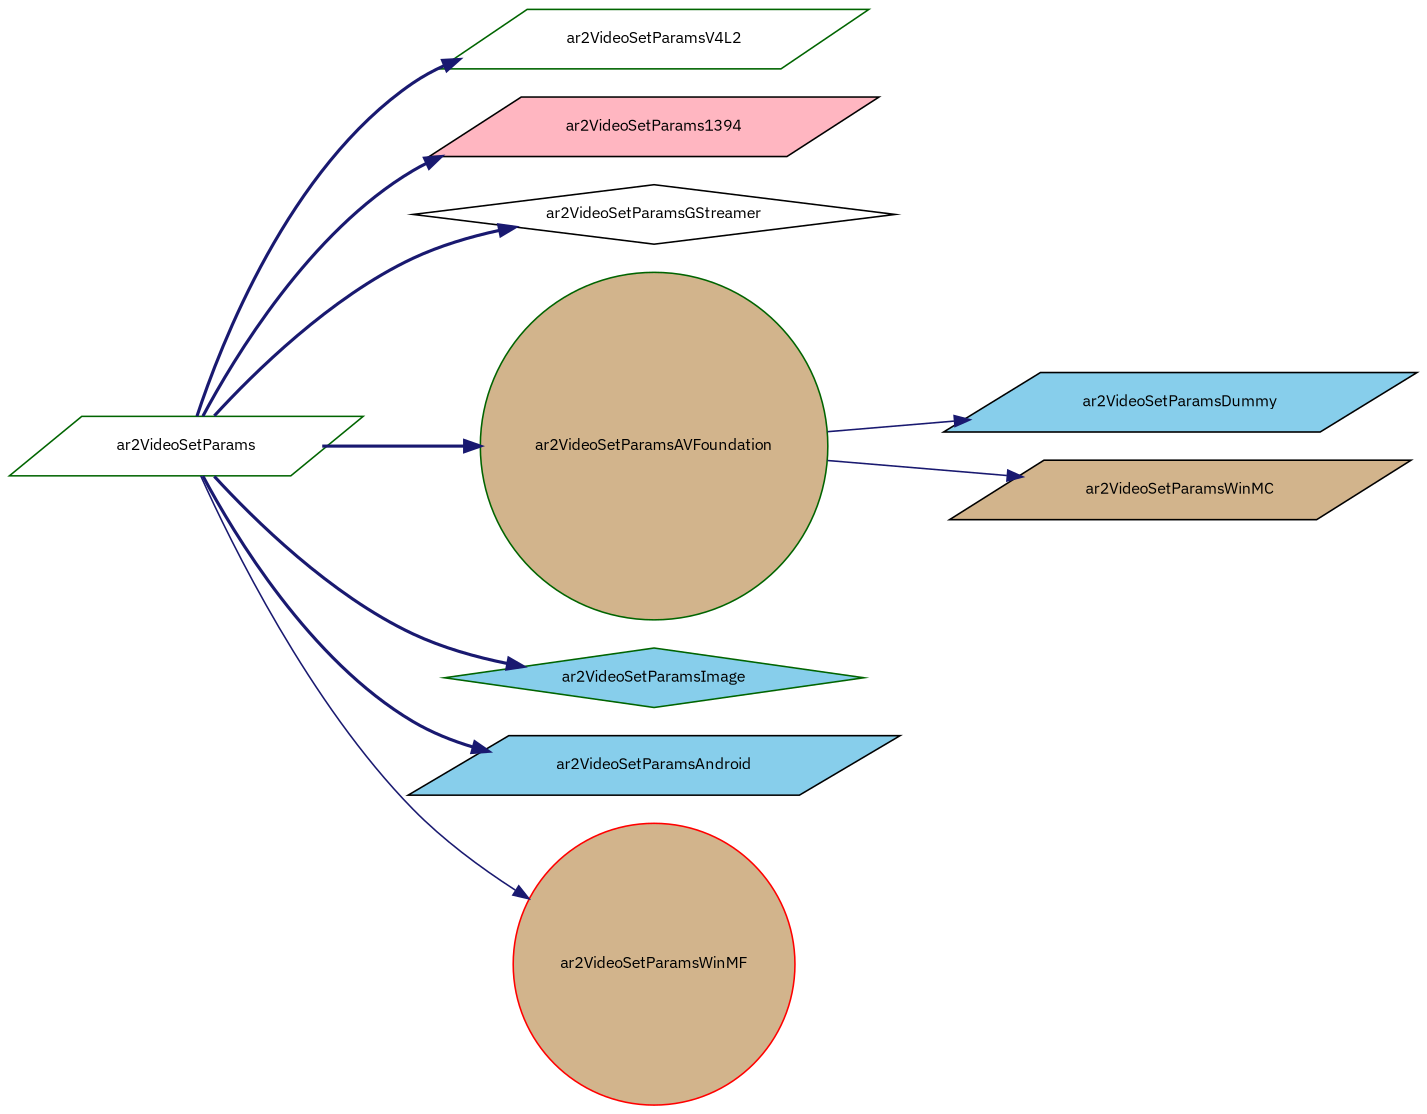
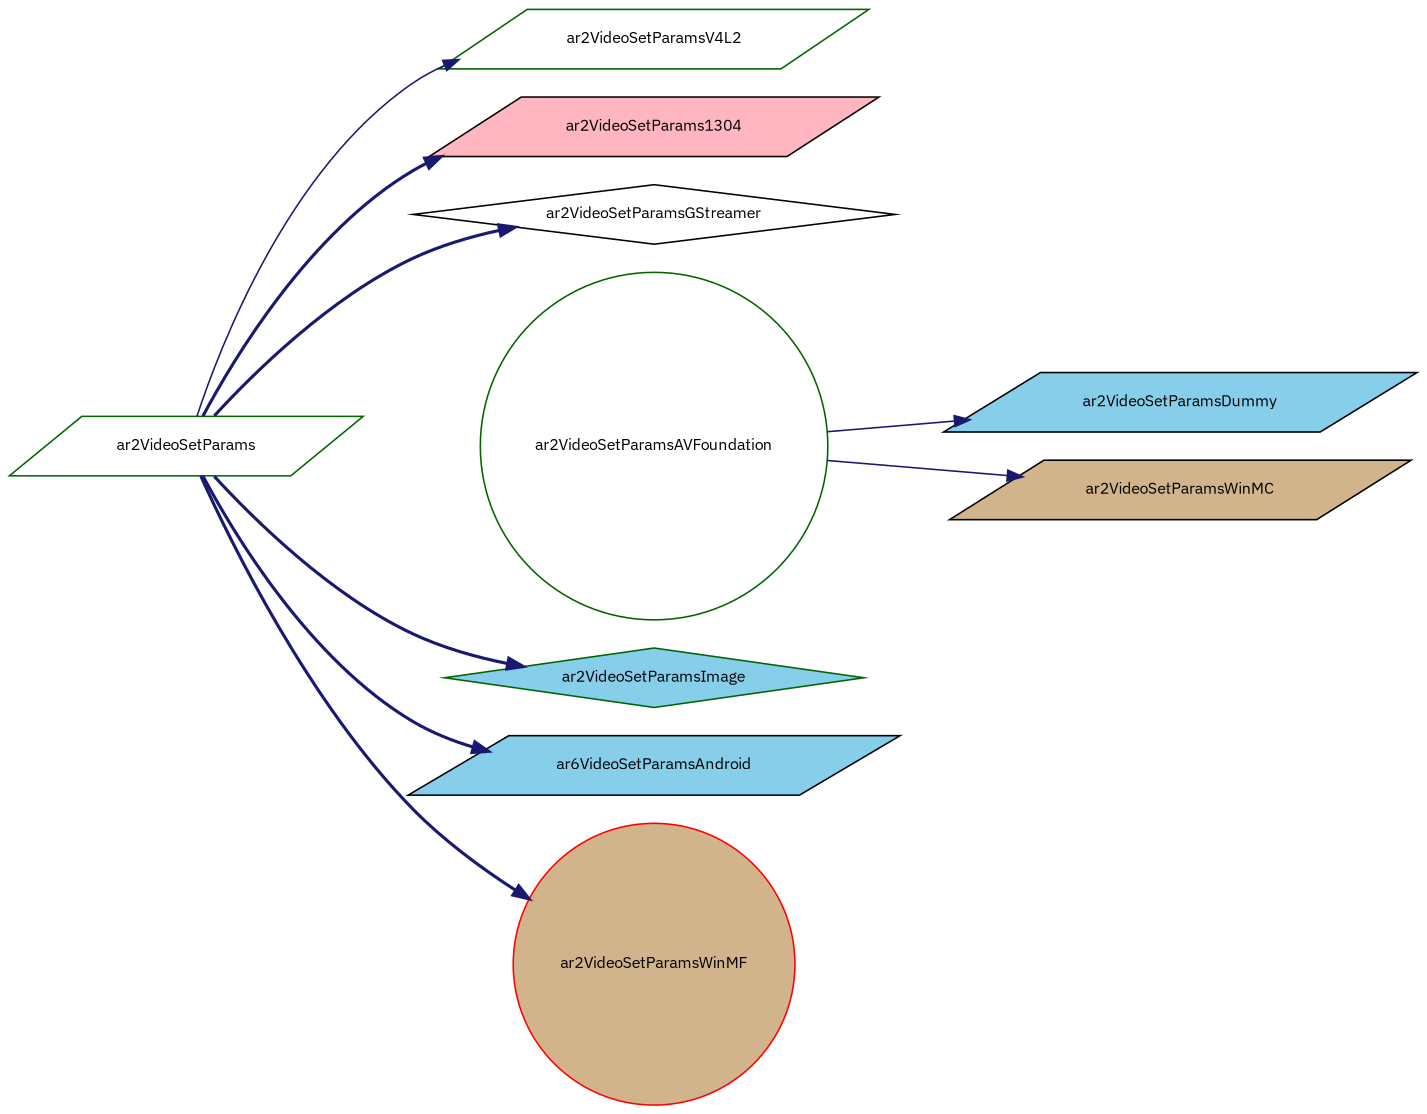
(654, 127) -> (654, 127)
(290, 218) -> (290, 218)
(393, 446) -> none
(654, 446) -> (654, 446)
(329, 706) -> (329, 706)
(654, 765) -> (654, 765)
